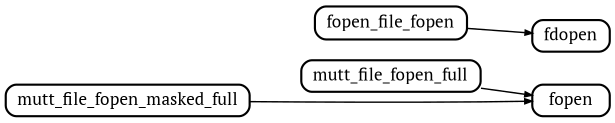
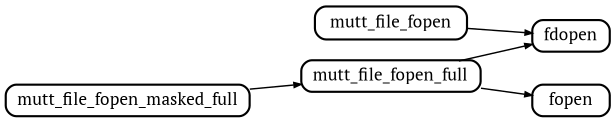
(391, 23) -> (391, 23)
none -> (492, 53)
(387, 102) -> (272, 87)
